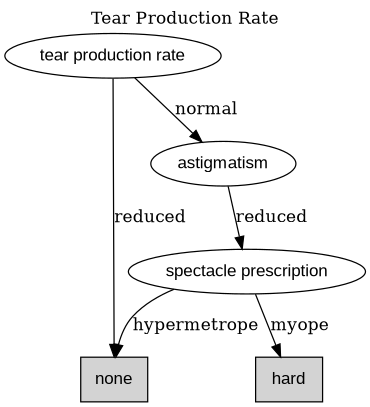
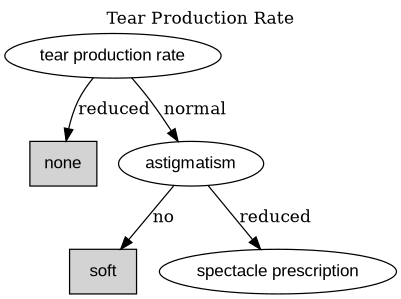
none -> (103, 272)
(139, 310) -> none
(289, 380) -> none
